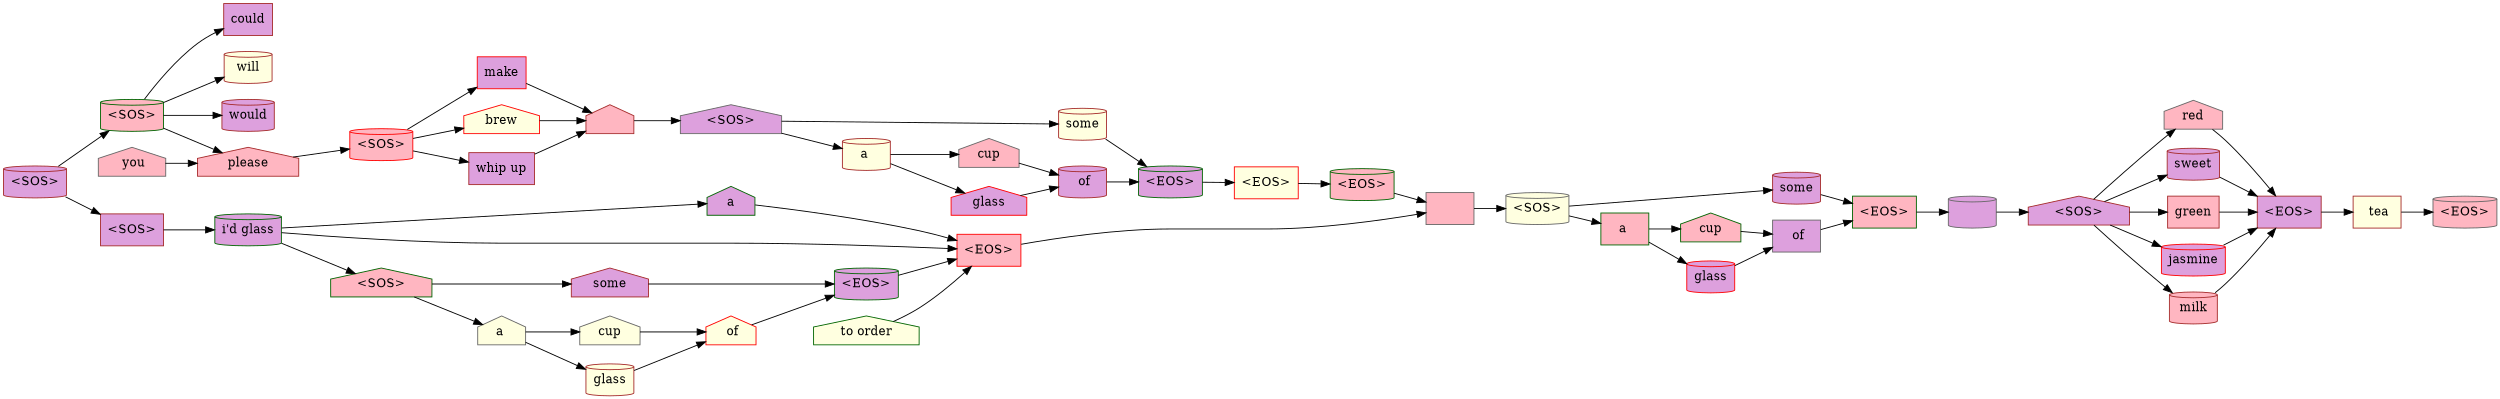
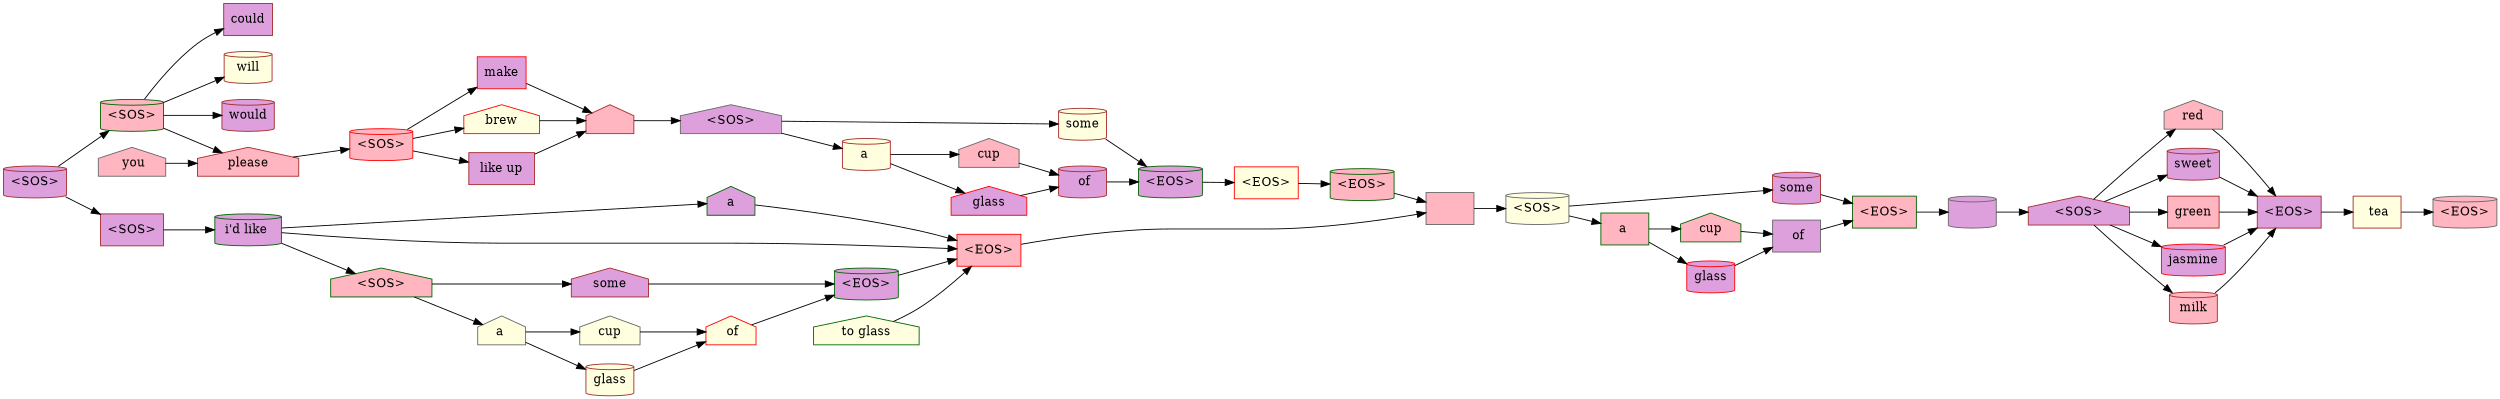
(502, 169) -> (502, 169)
(248, 230) -> (248, 230)
(866, 332) -> (866, 332)
